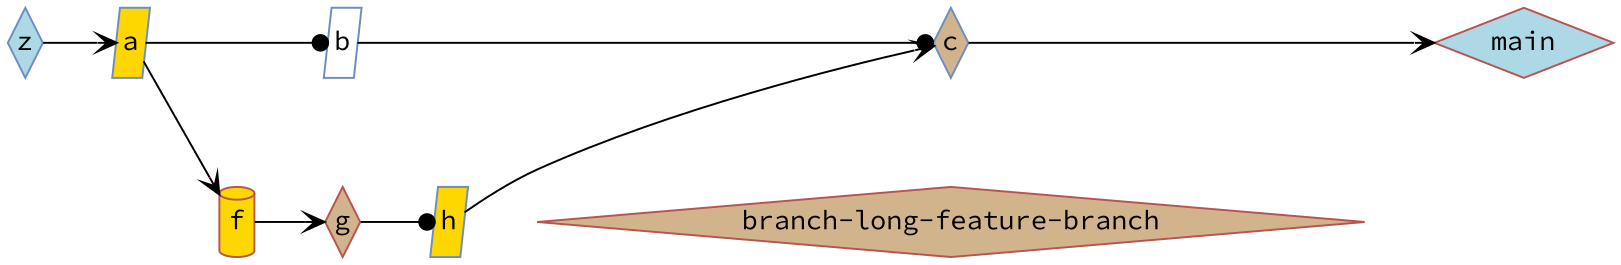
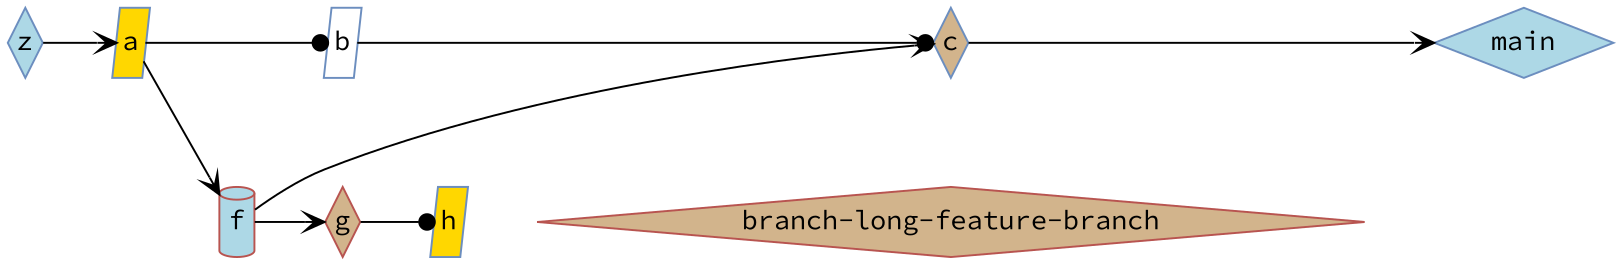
(1524, 43) -> (1524, 43)
(683, 114) -> (576, 96)
(237, 222) -> (237, 222)
